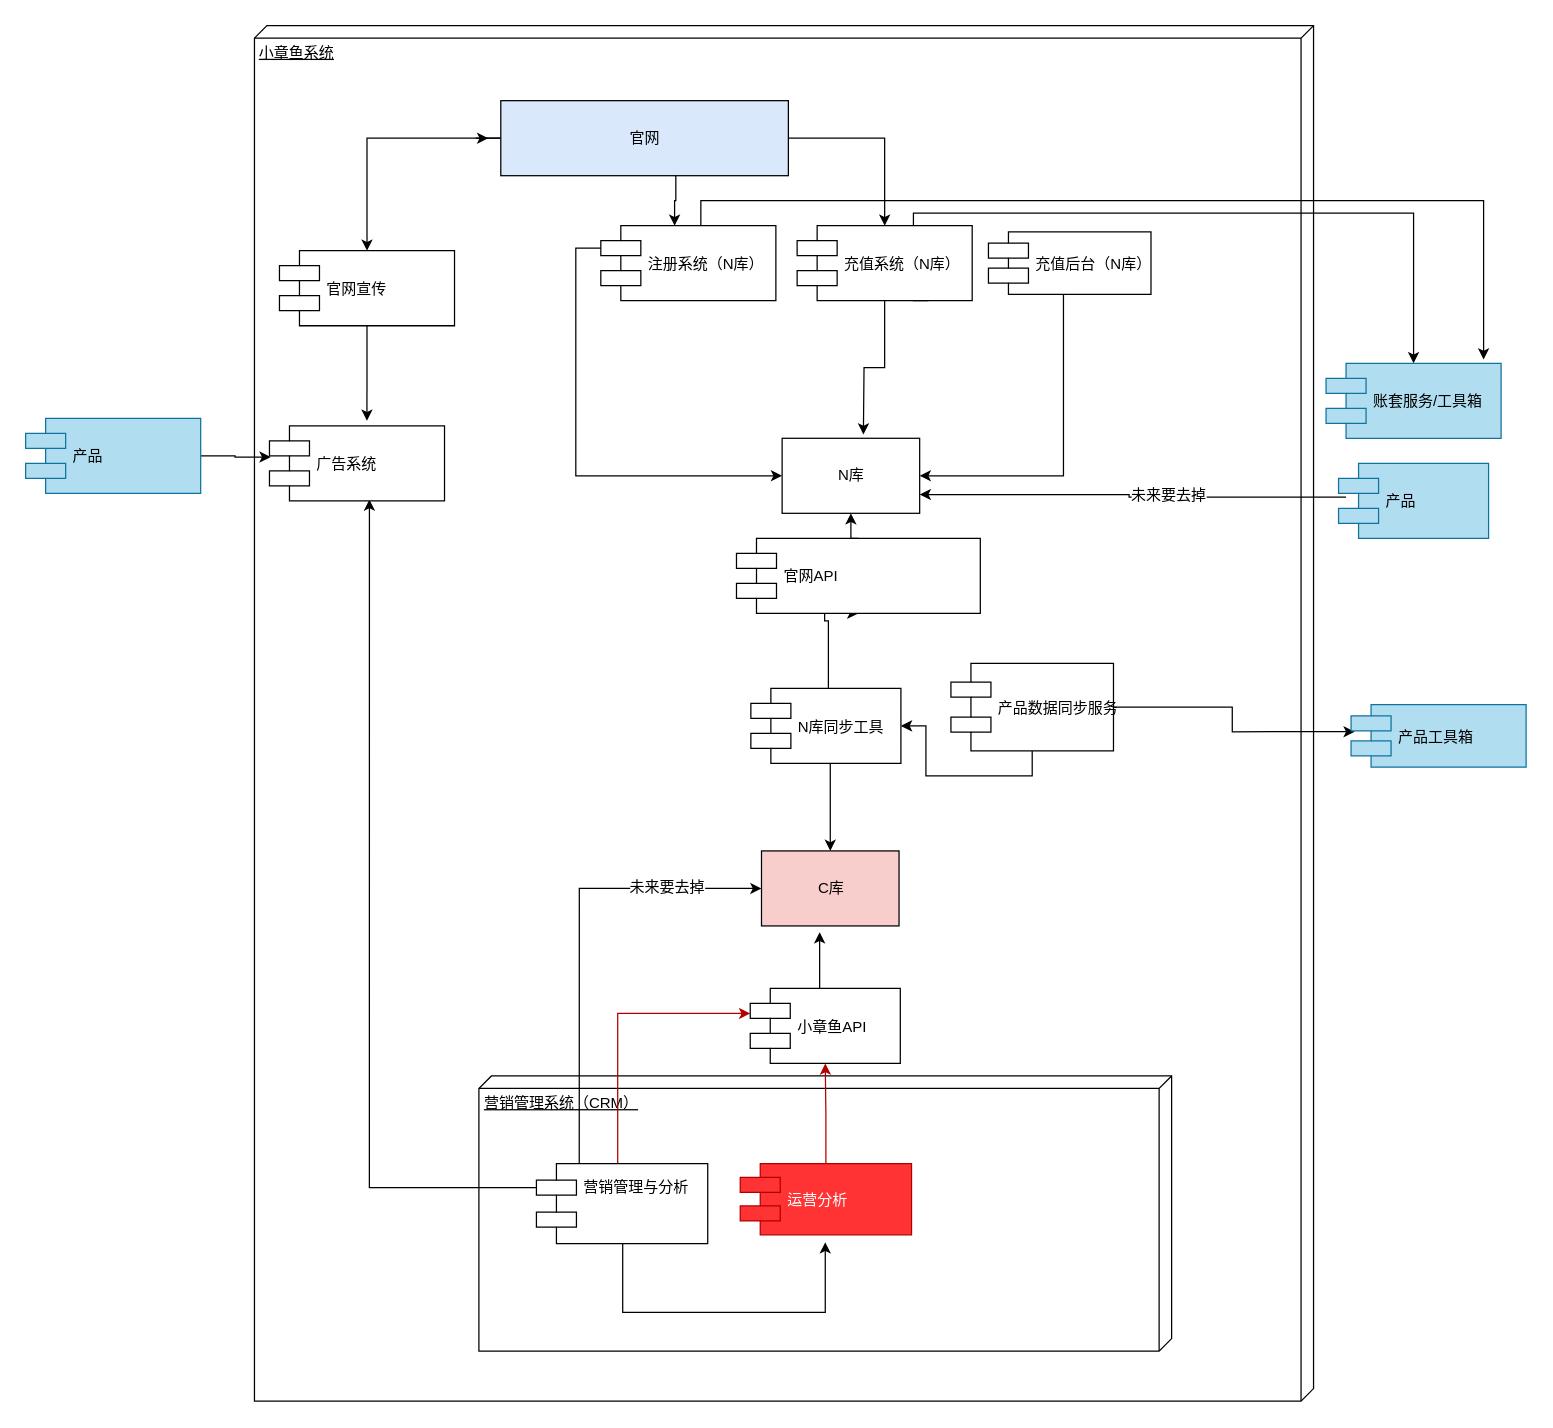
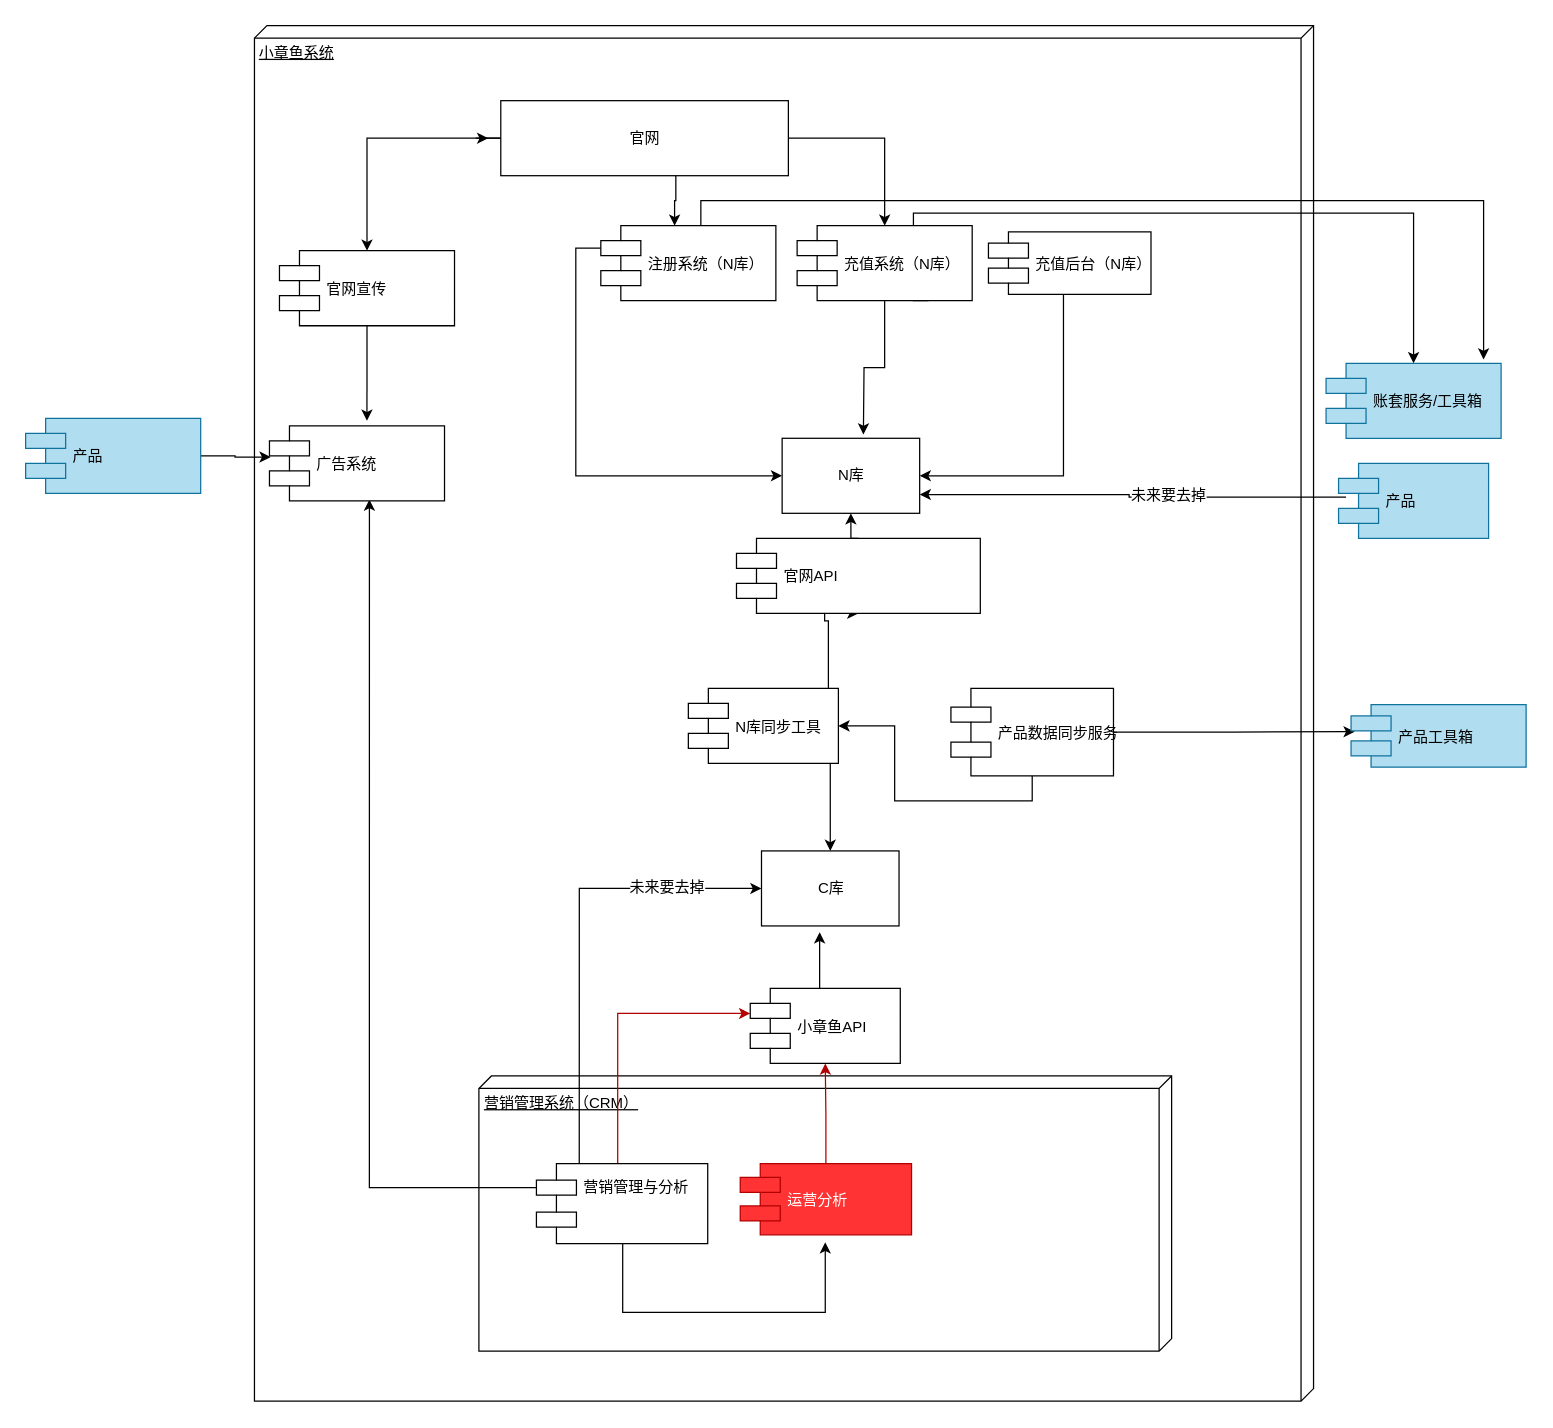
(644, 138) -> (644, 138)
(1032, 707) -> (1032, 732)
(826, 726) -> (763, 726)
(830, 888) -> (830, 888)
